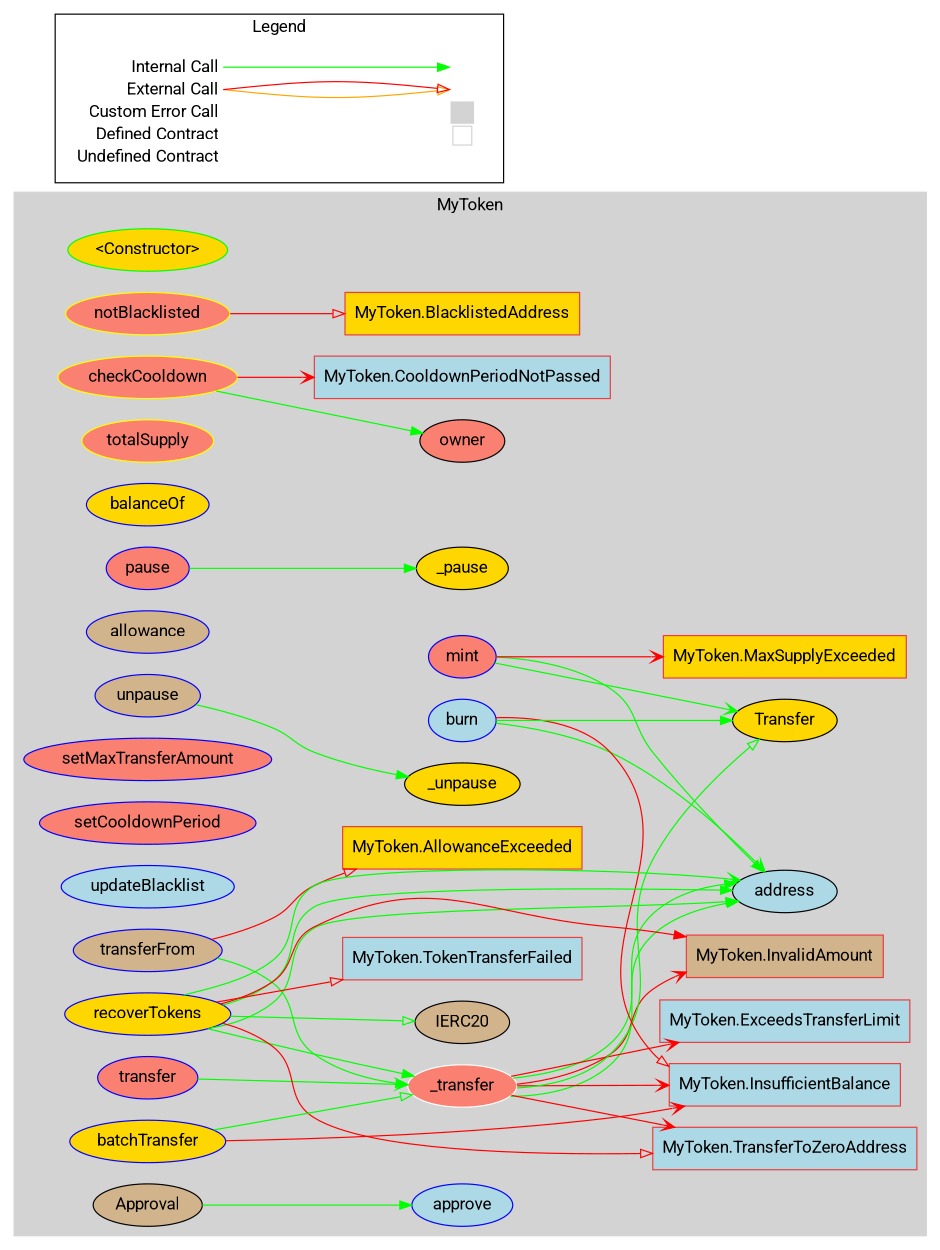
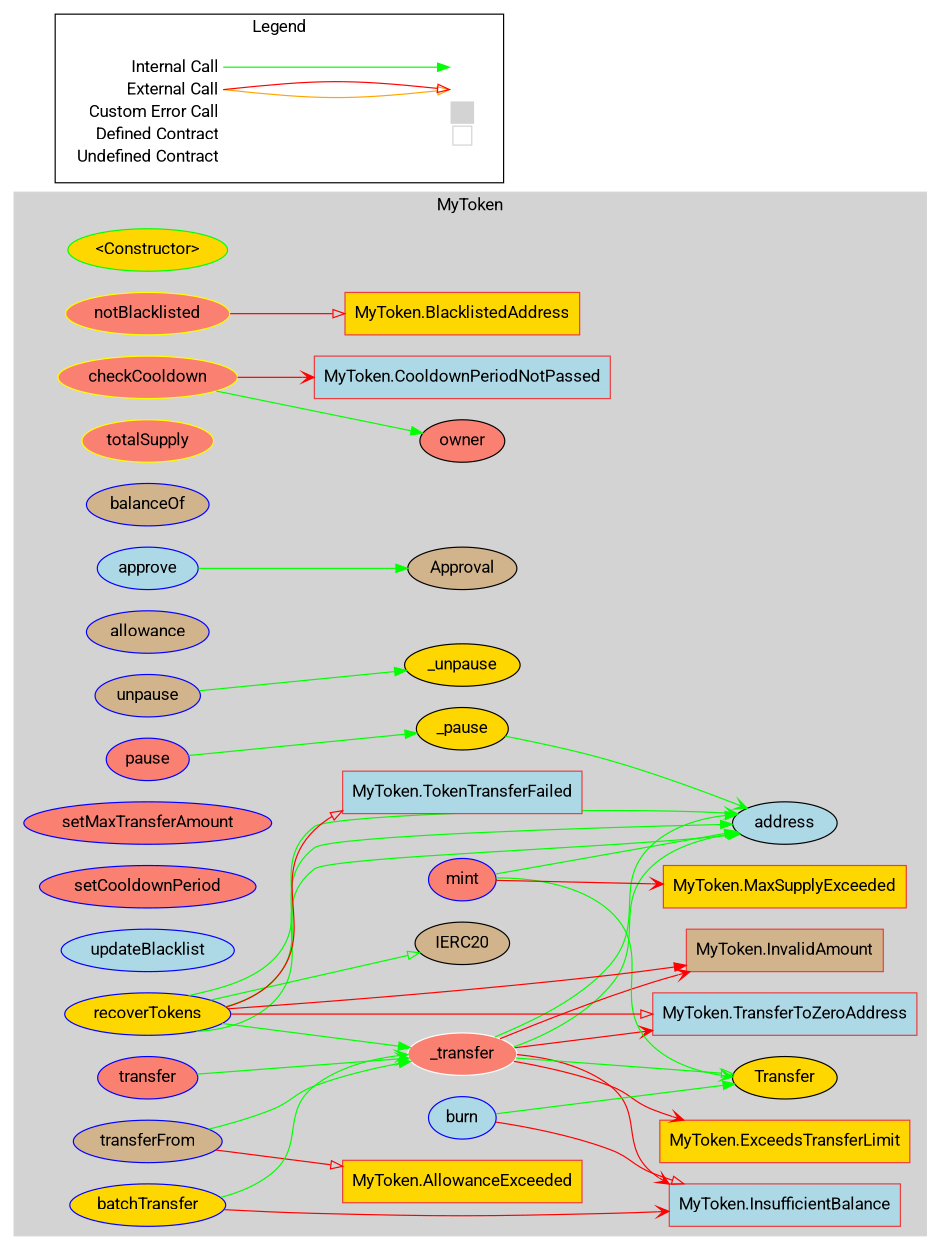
(148, 505) -> (148, 505)
(639, 768) -> (622, 764)
(785, 1021) -> (785, 1141)
(298, 1115) -> (296, 1114)
(301, 1205) -> (297, 568)
